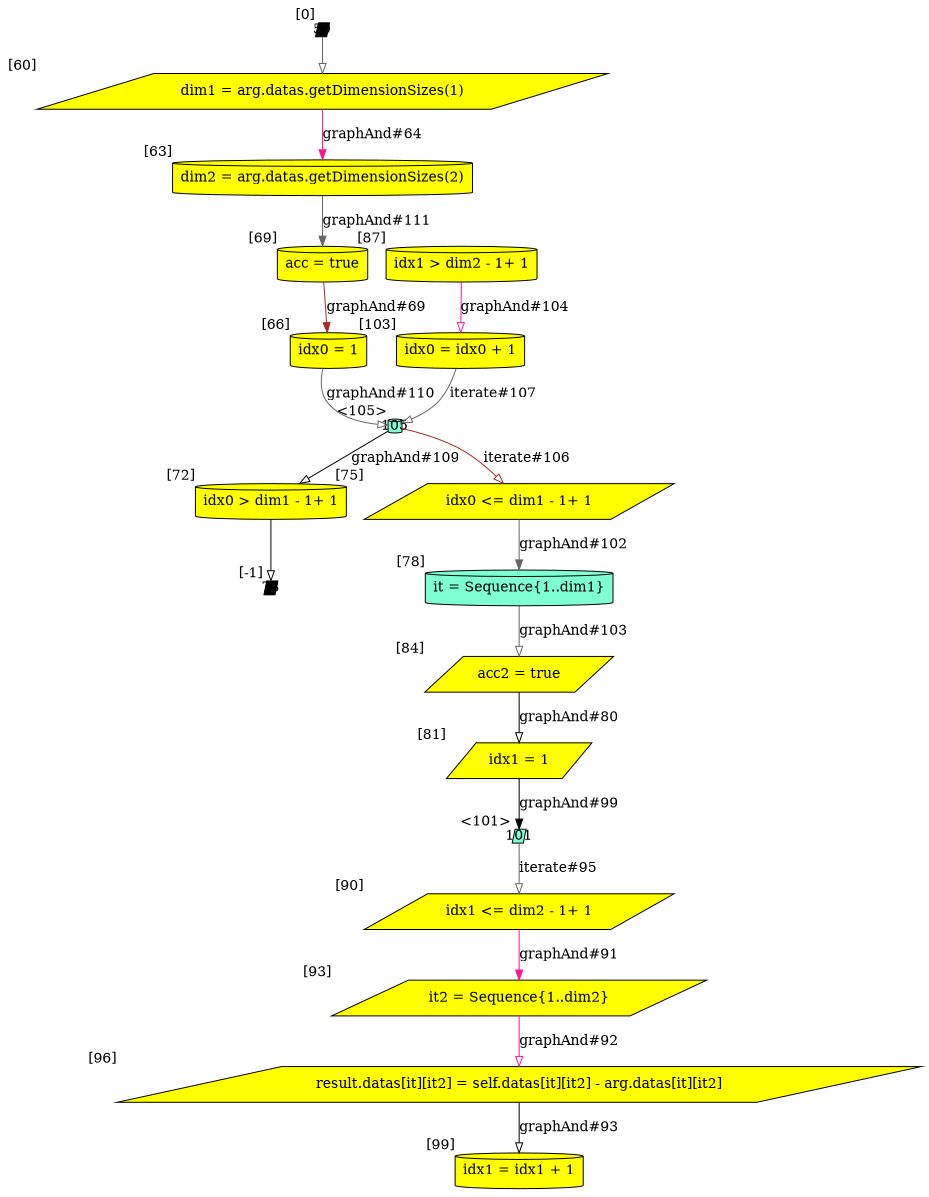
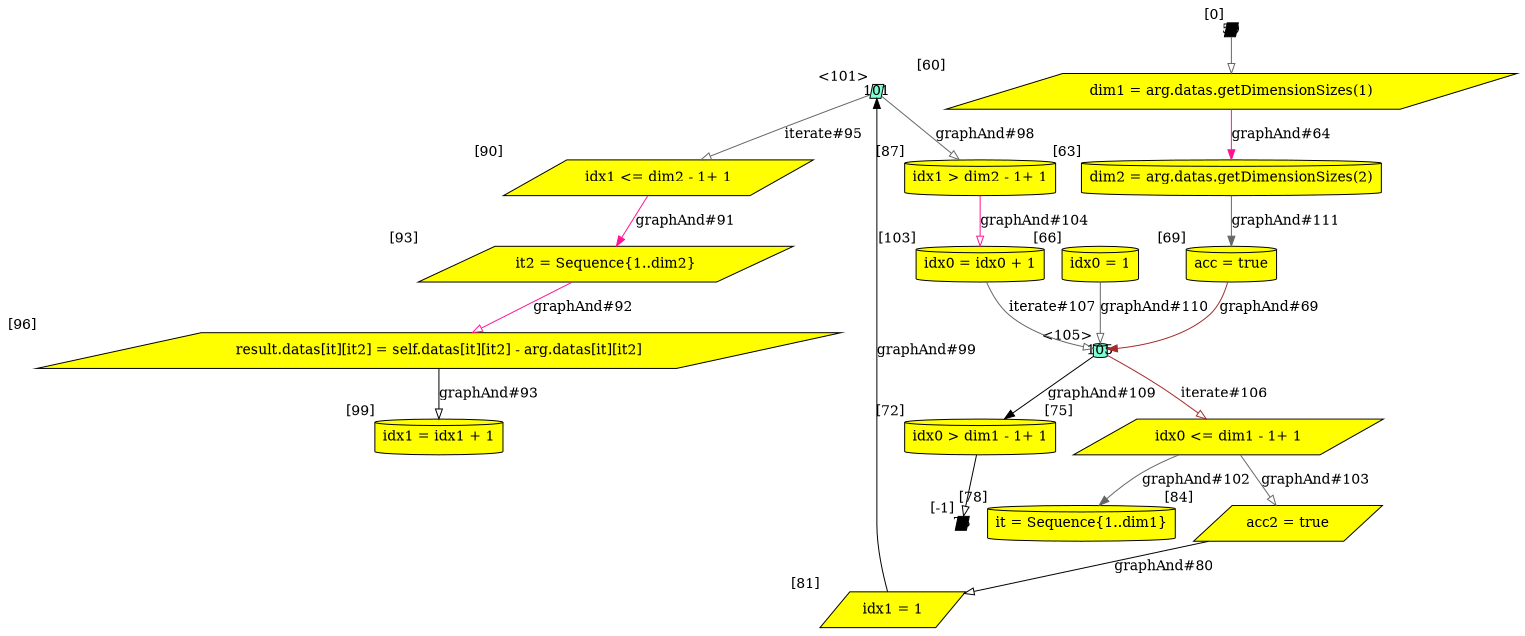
none -> (916, 125)
(325, 302) -> (1184, 331)
(348, 455) -> (1053, 385)
(519, 588) -> (1081, 523)
(519, 626) -> (1255, 476)
